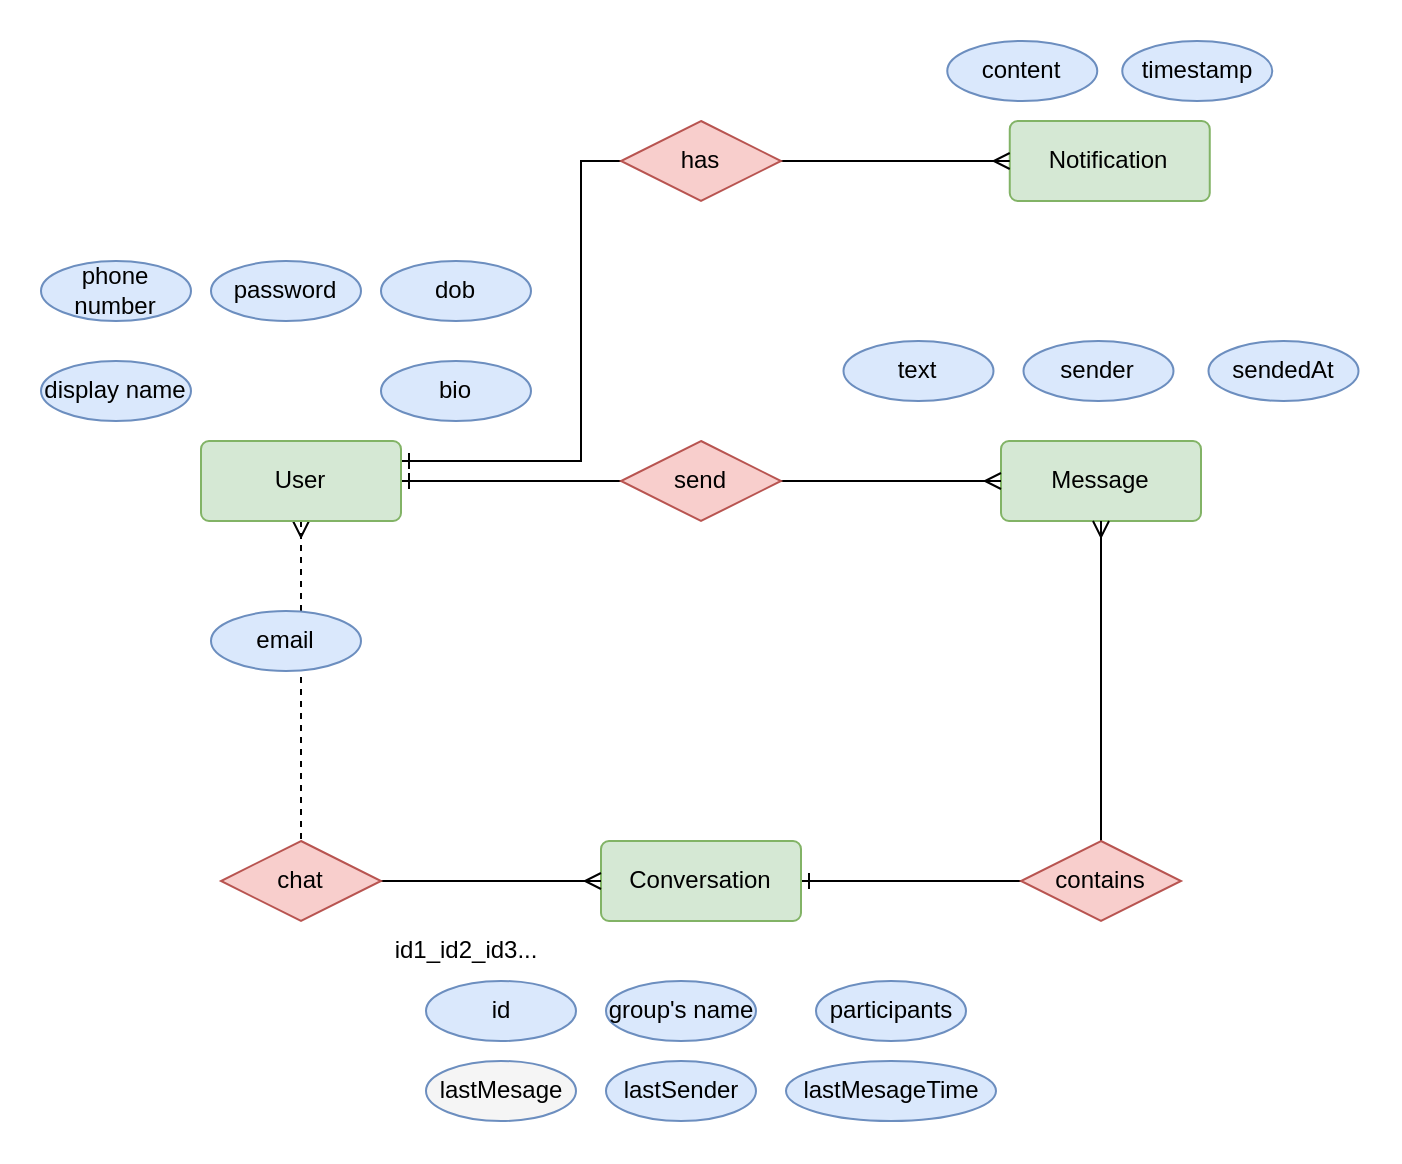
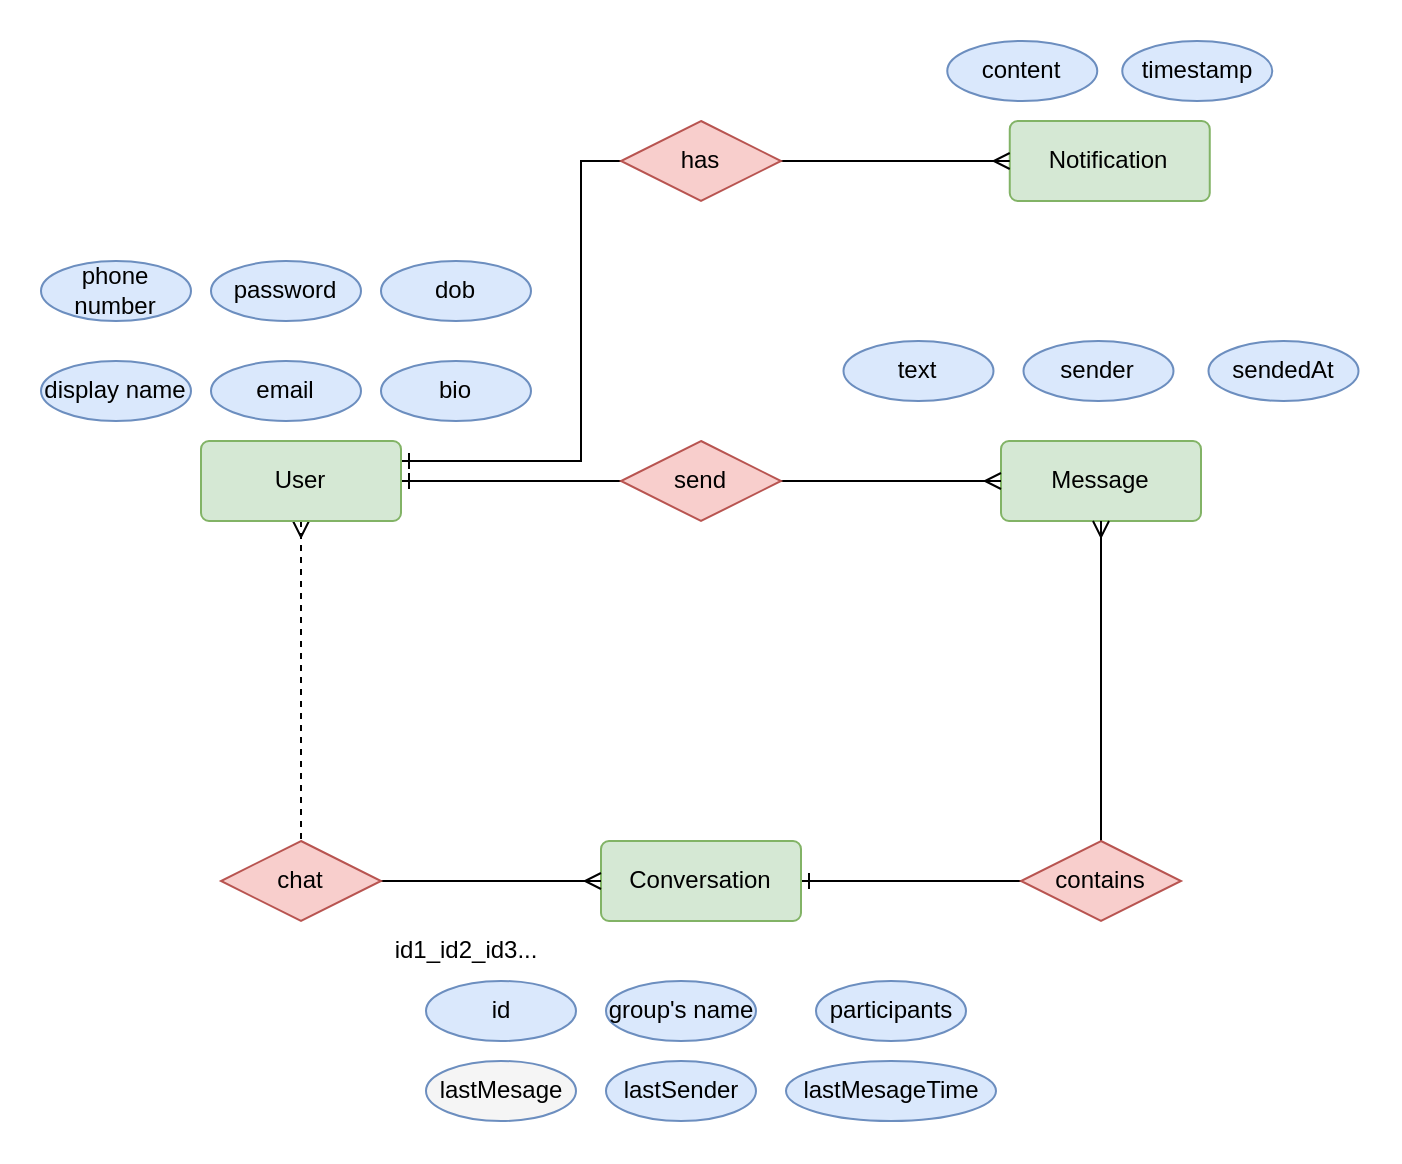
(286, 641) -> (286, 391)
